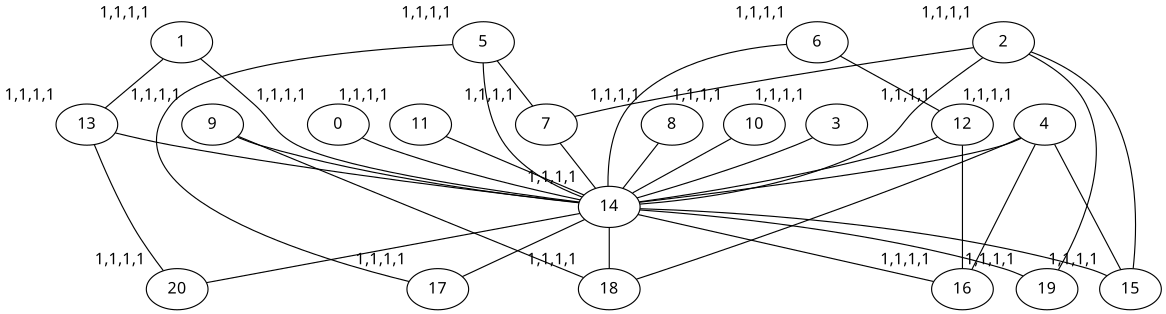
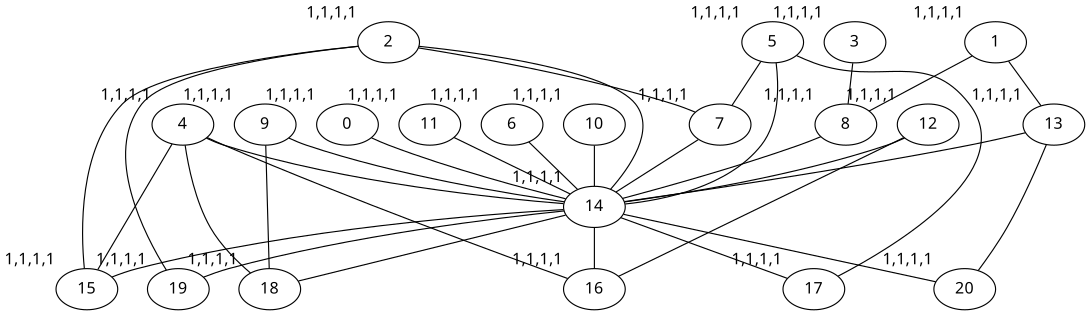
(890, 83) -> none
(312, 151) -> (921, 83)
(726, 170) -> (850, 84)
